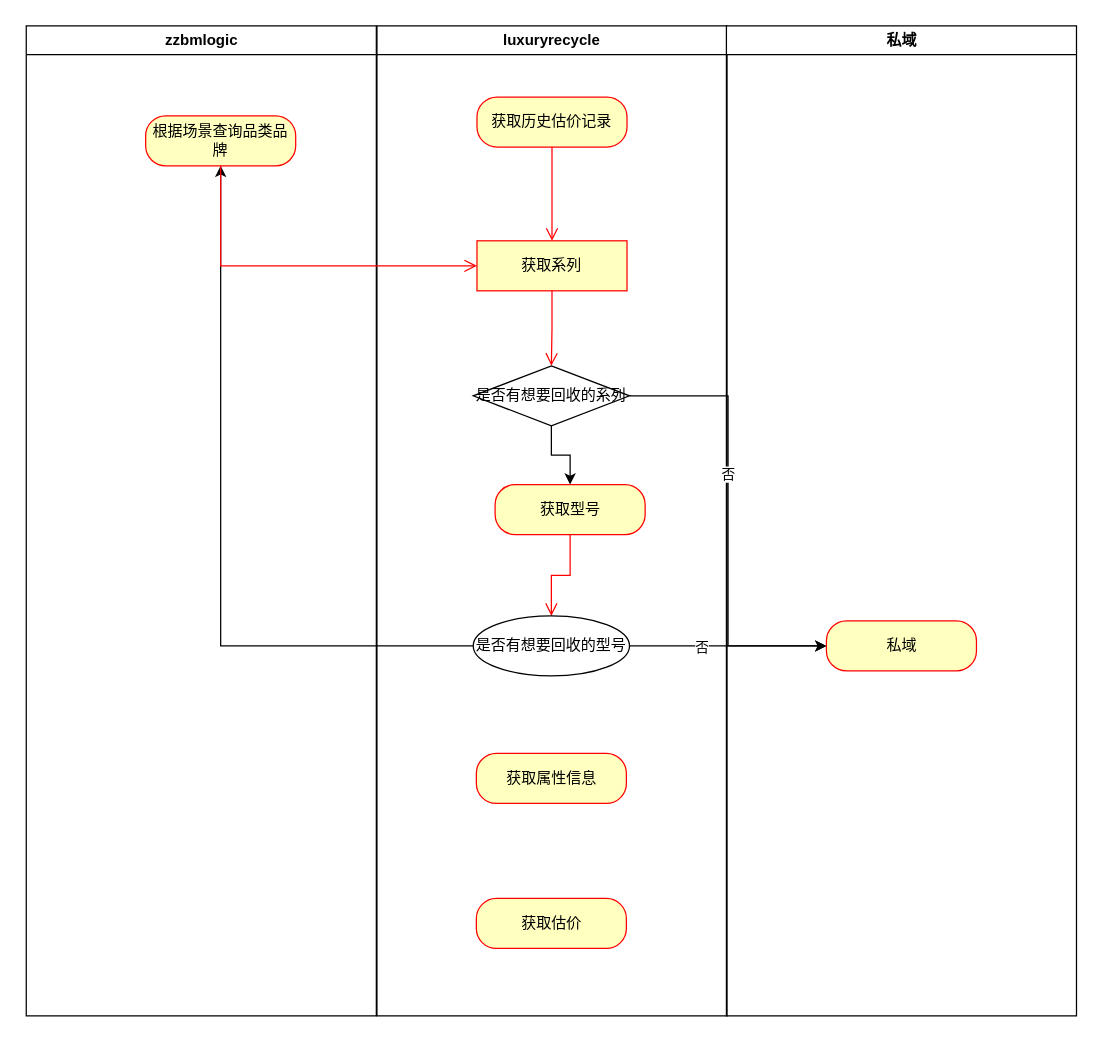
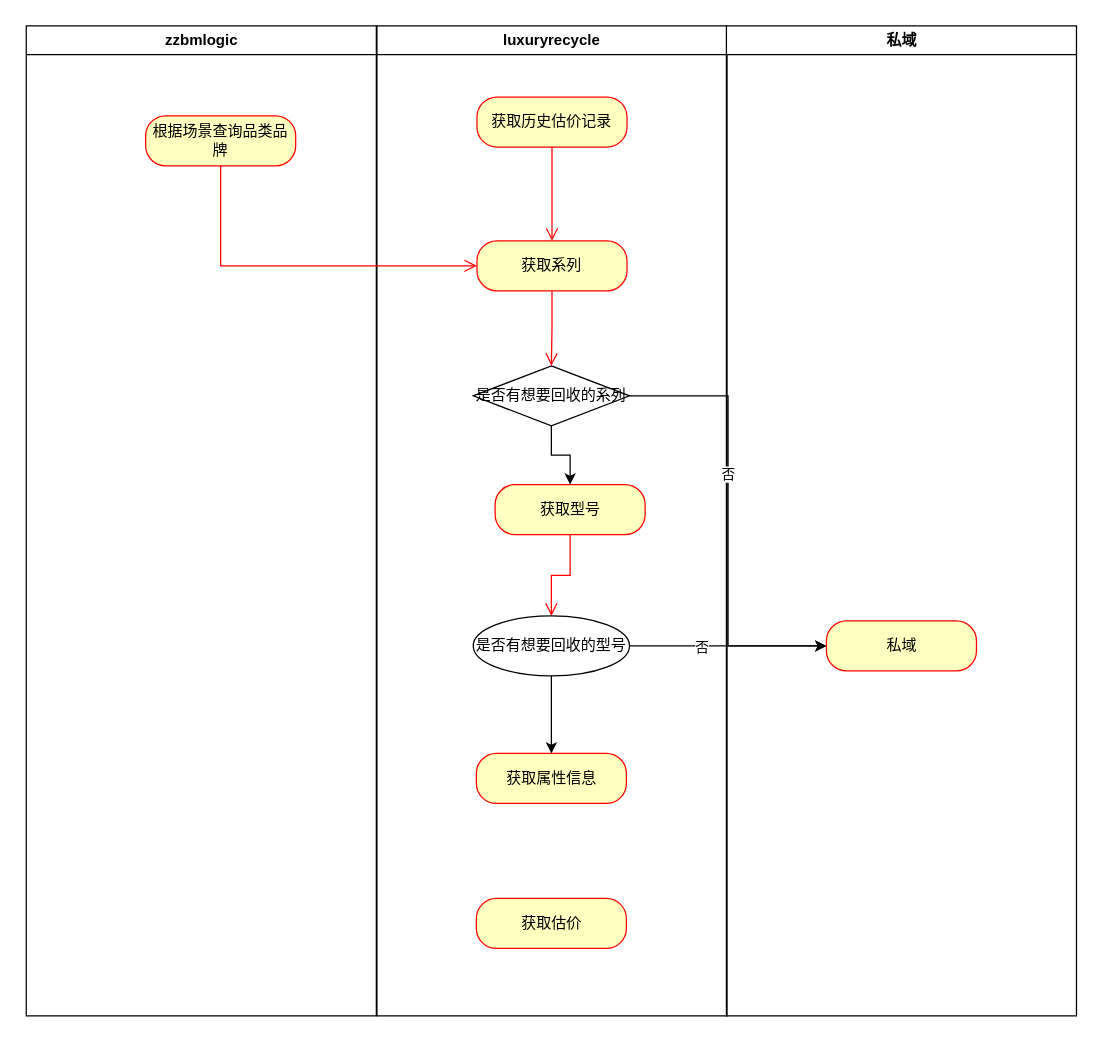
(552, 266) -> (552, 266)
(221, 583) -> (551, 710)
